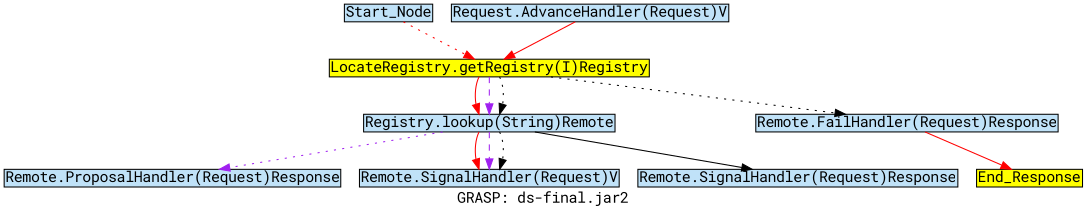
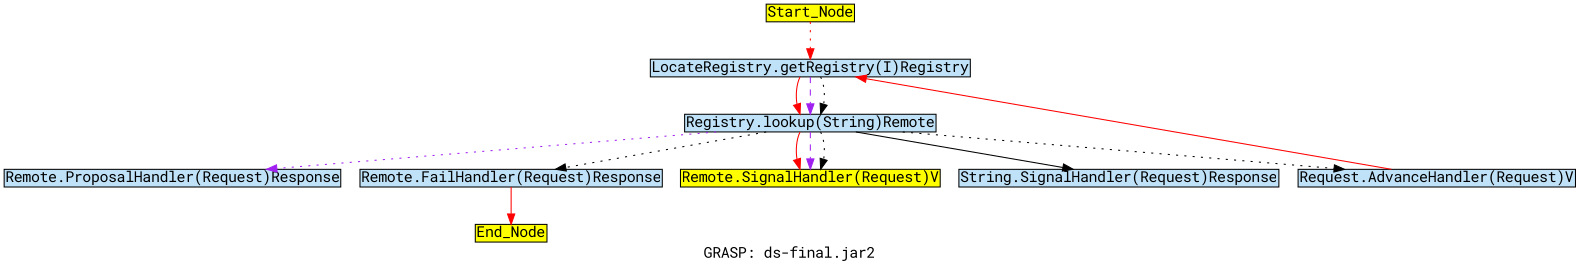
(389, 13) -> (810, 13)
(489, 68) -> (810, 68)
(693, 95) -> (666, 150)
none -> (1118, 150)
(489, 178) -> (810, 178)
(798, 178) -> (1119, 178)
(1030, 178) -> (511, 233)
